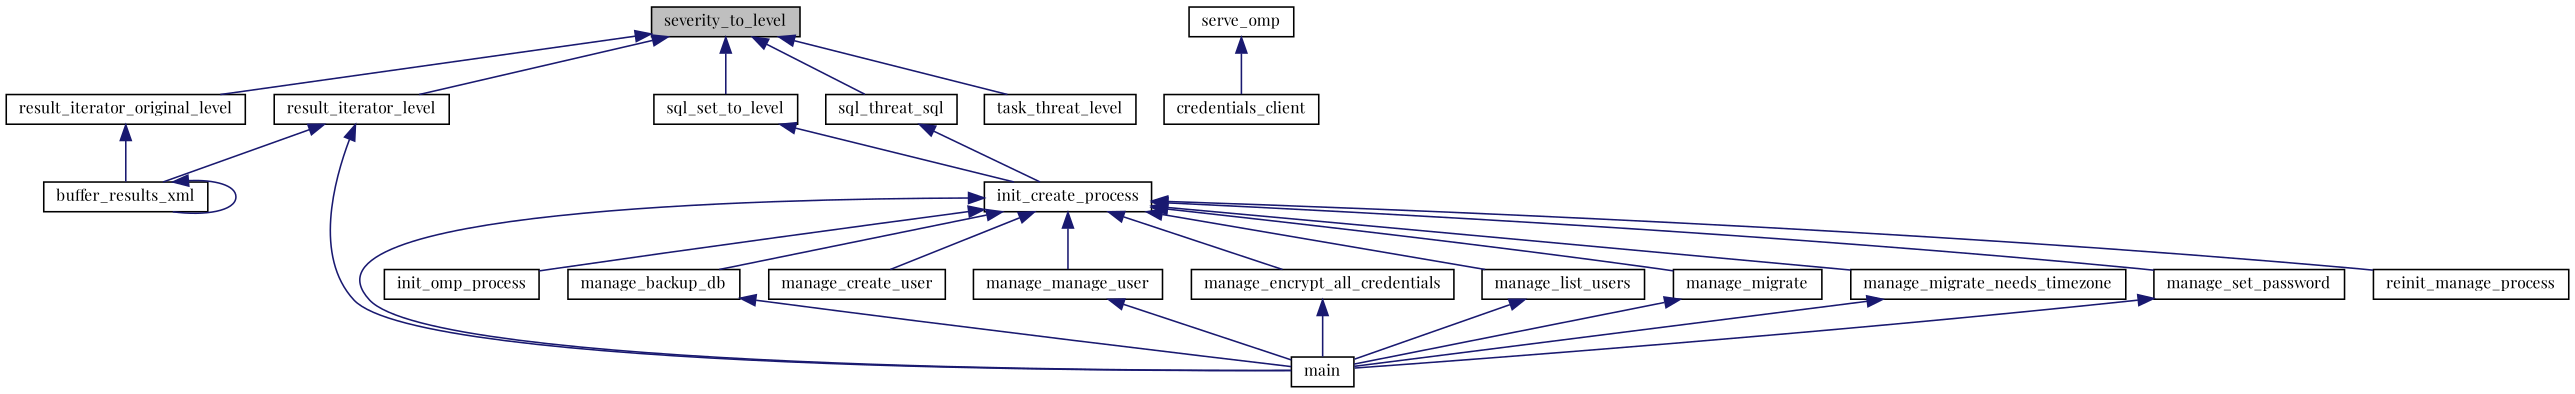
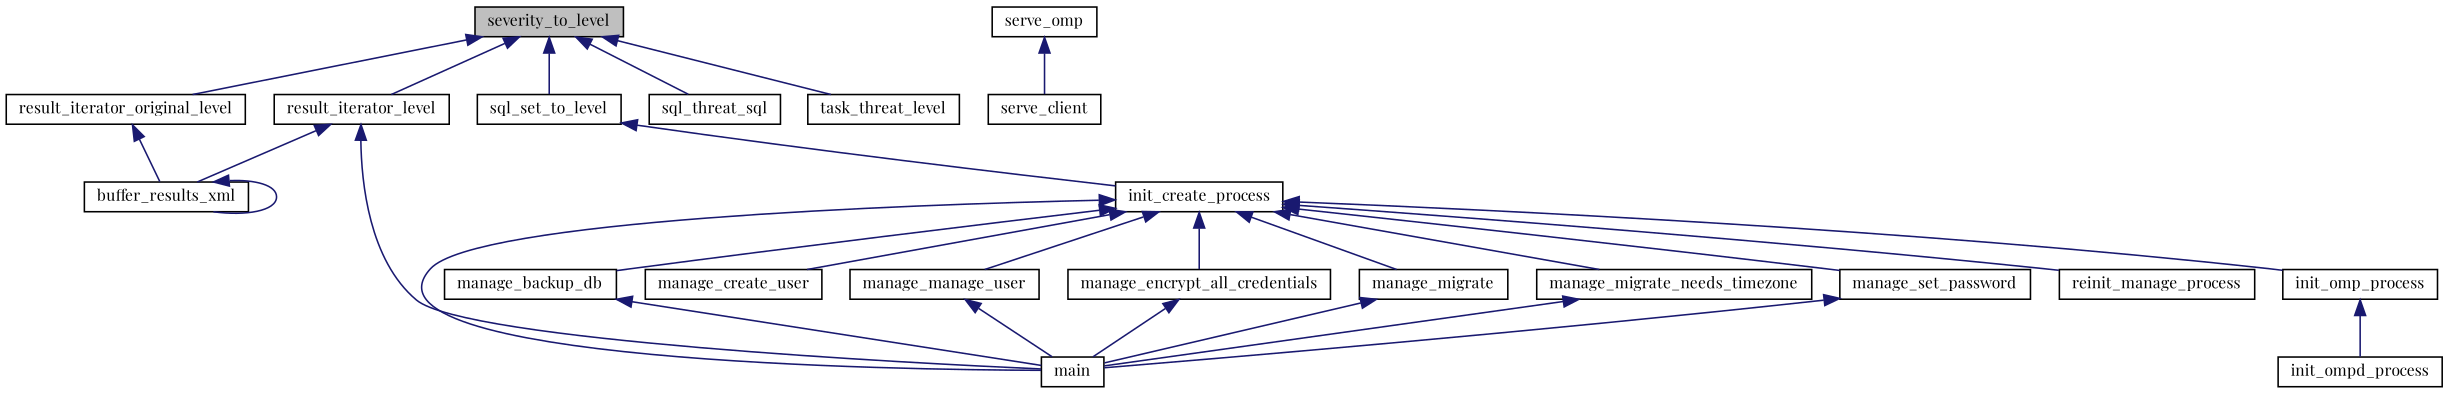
(1241, 109) -> (1045, 109)
(987, 157) -> none
(1563, 284) -> none
none -> (2360, 372)
